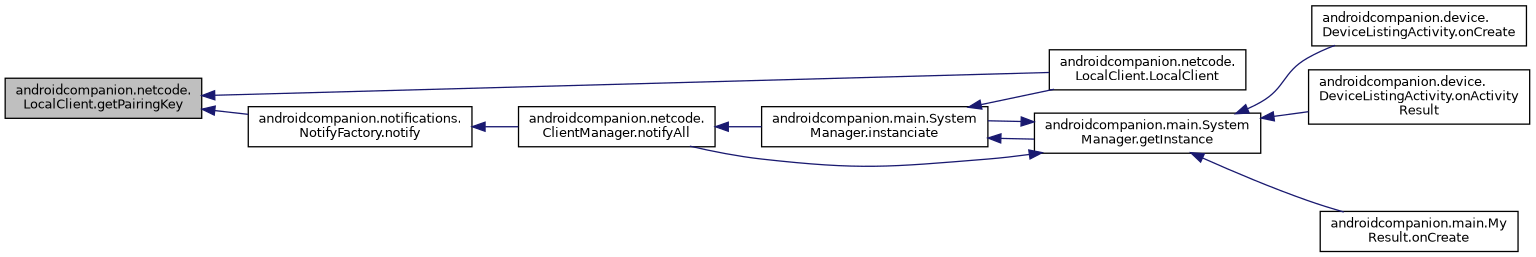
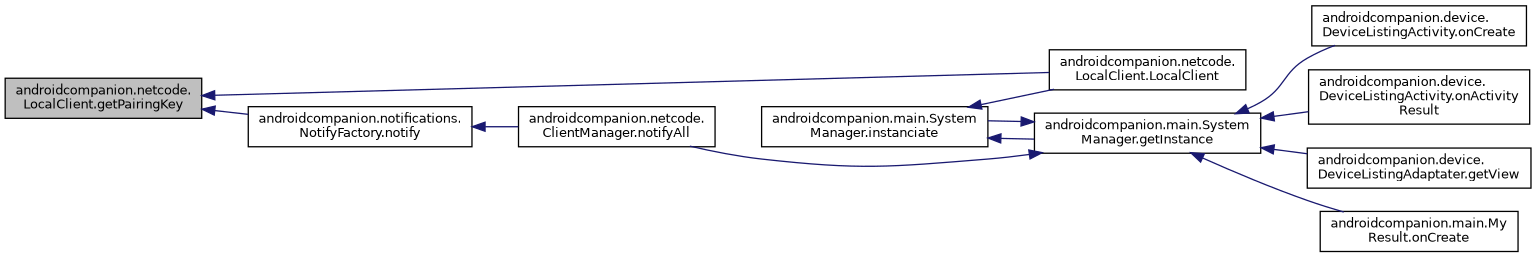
(745, 127) -> none
none -> (1419, 168)
